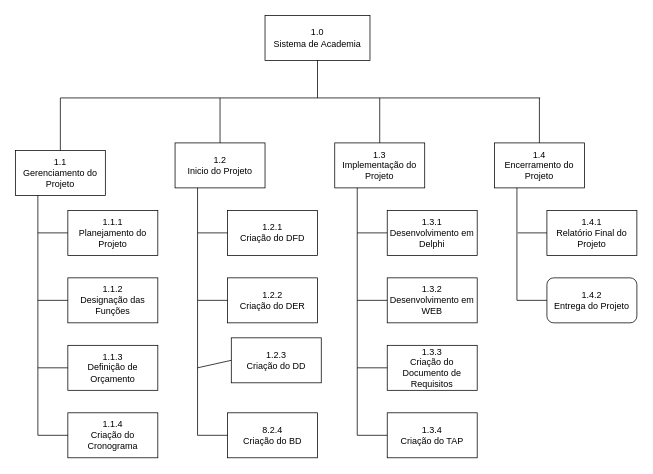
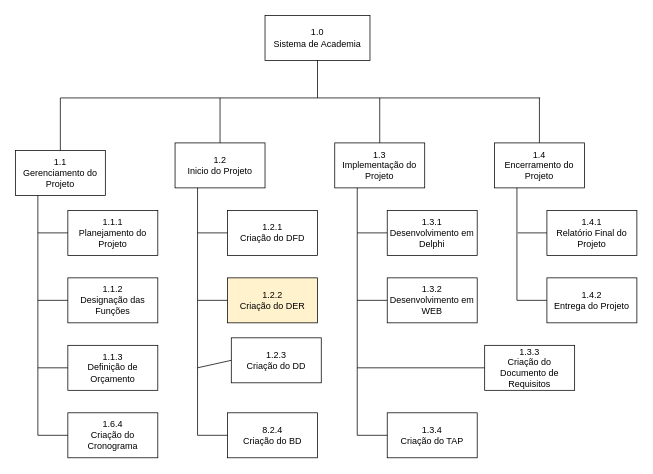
(273, 300) -> (273, 300)
(592, 300) -> (592, 300)
(432, 368) -> (530, 368)
(113, 435) -> (113, 435)
